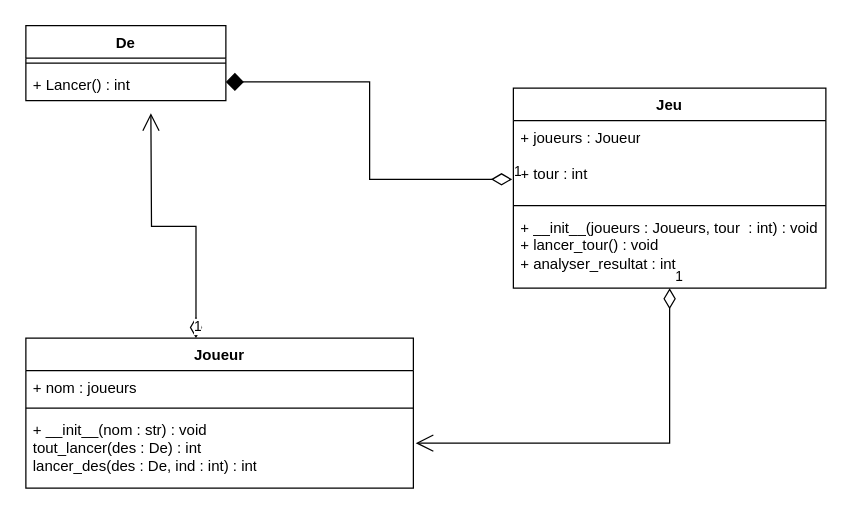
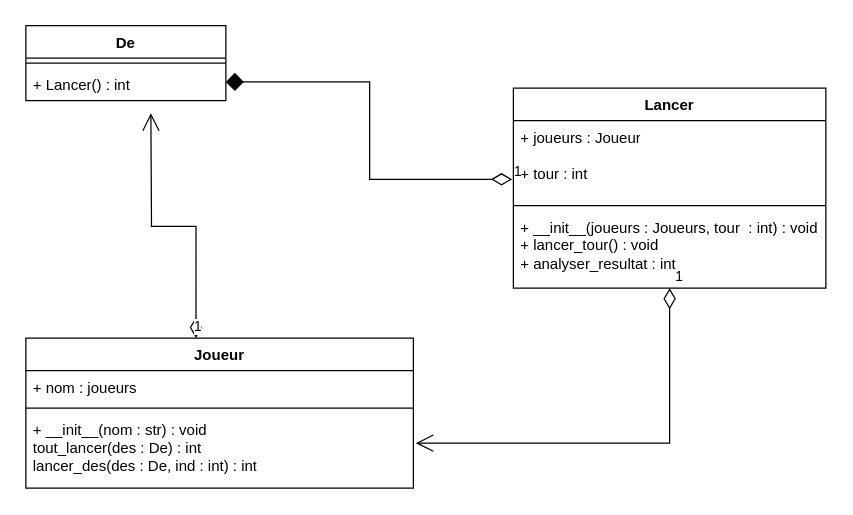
(669, 106) -> (669, 106)
